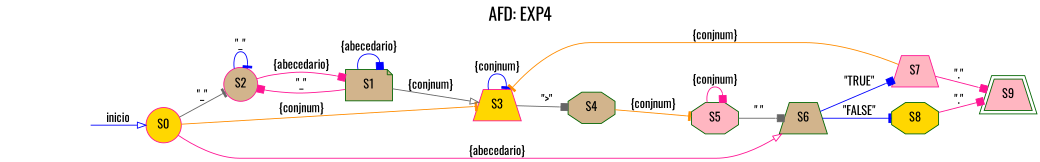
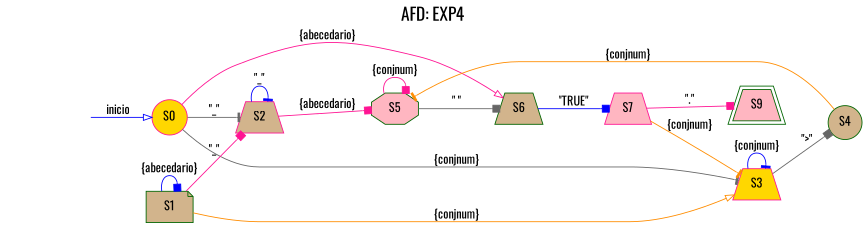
(297, 72) -> (321, 113)
(241, 84) -> (260, 117)
(431, 95) -> (461, 222)
(592, 108) -> (845, 123)
(327, 115) -> (454, 167)
(915, 118) -> none
